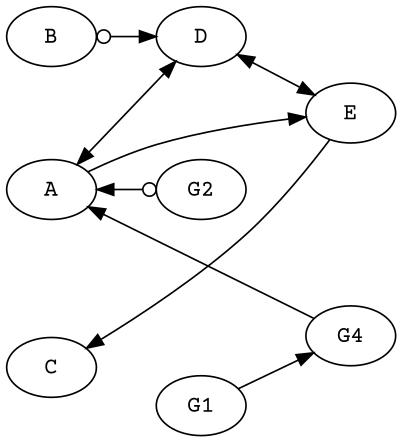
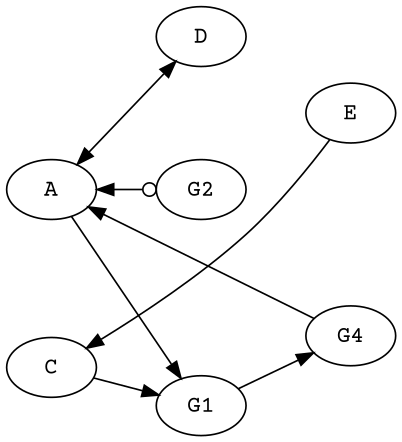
(52, 37) -> none
(276, 75) -> none
(186, 137) -> (121, 290)
none -> (118, 384)
